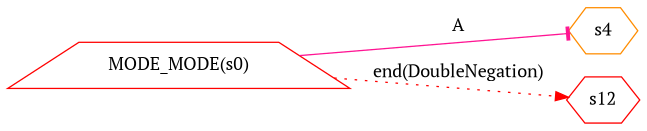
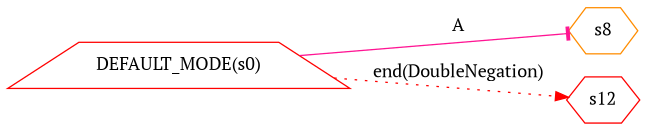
(603, 31) -> (603, 31)
(179, 65) -> (179, 65)
